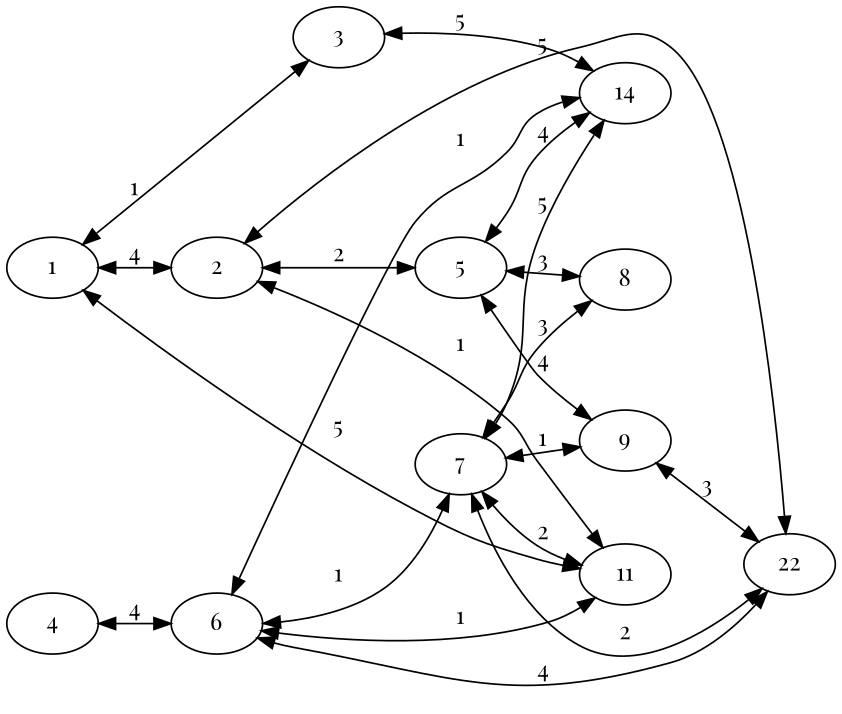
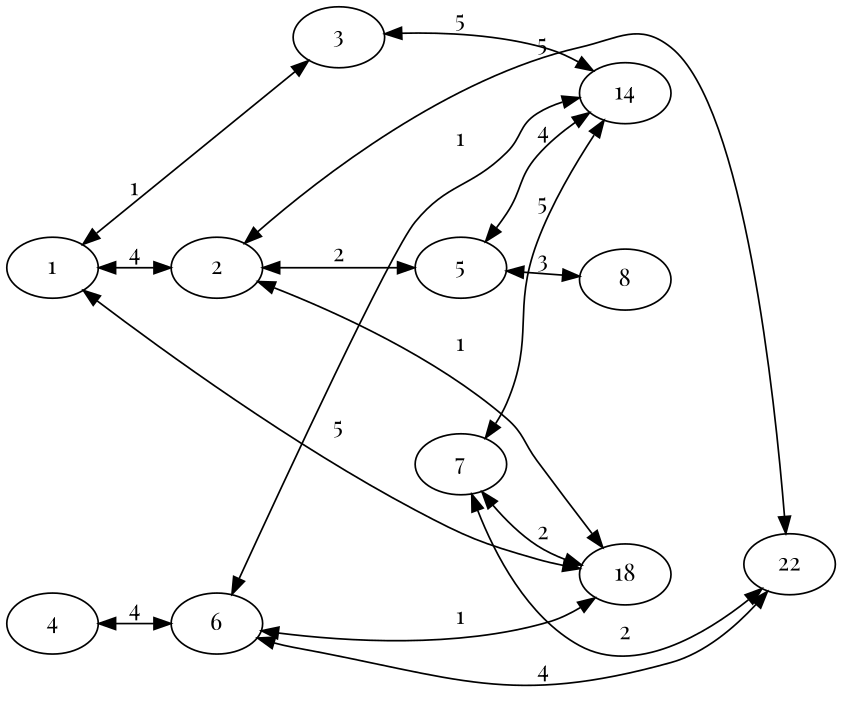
(534, 353) -> none
(625, 441) -> none
(625, 574) -> (625, 574)
(379, 591) -> none
